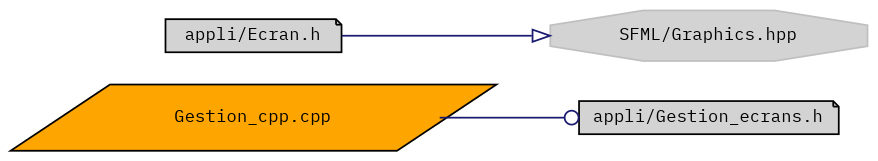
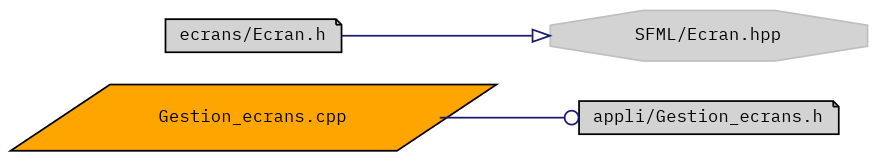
(254, 36) -> (254, 36)
(709, 36) -> (709, 36)
(254, 118) -> (254, 118)
